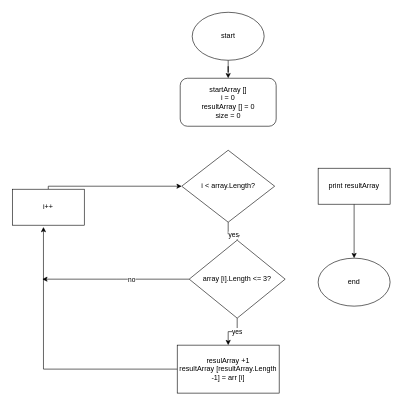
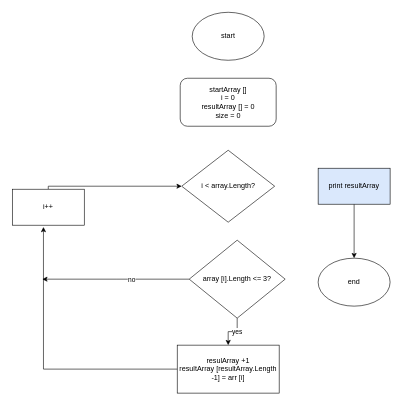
(228, 69) -> none
(354, 186) -> (354, 186)
(228, 233) -> none
